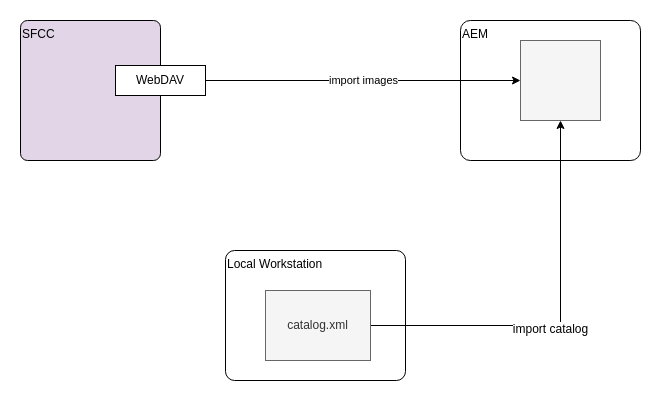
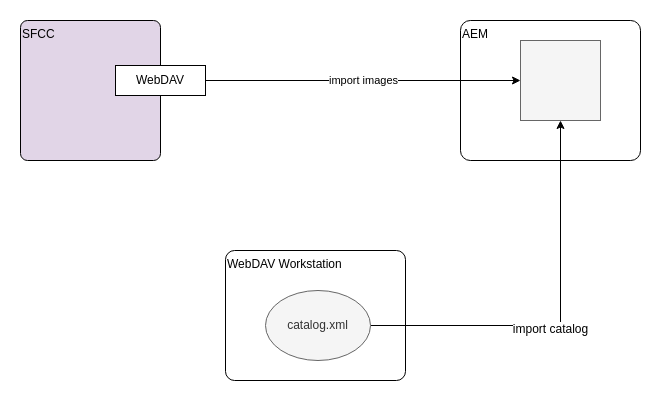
(280, 265) -> (285, 265)
(318, 326) -> (318, 326)
